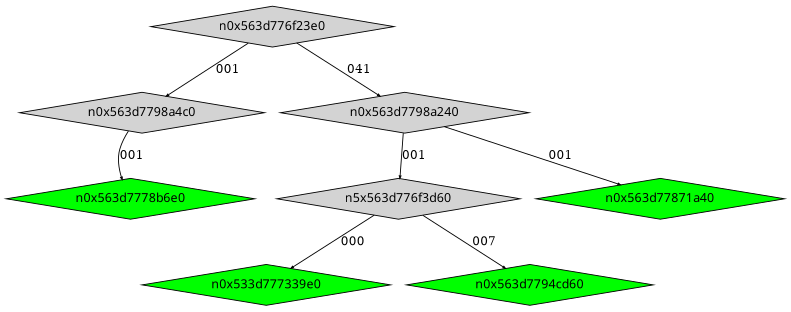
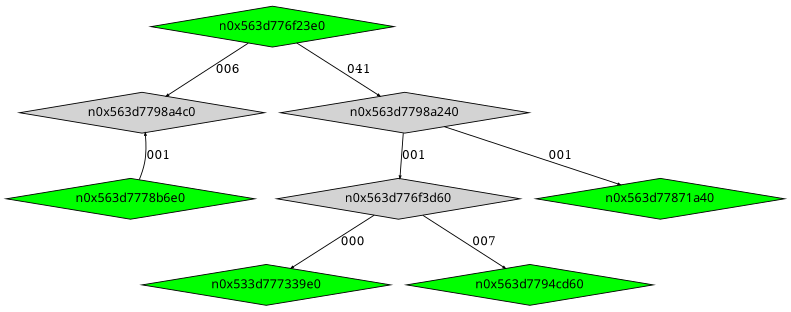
(272, 27) -> (272, 27)
(228, 70) -> (228, 70)
(119, 153) -> (145, 158)
(398, 199) -> (398, 199)
